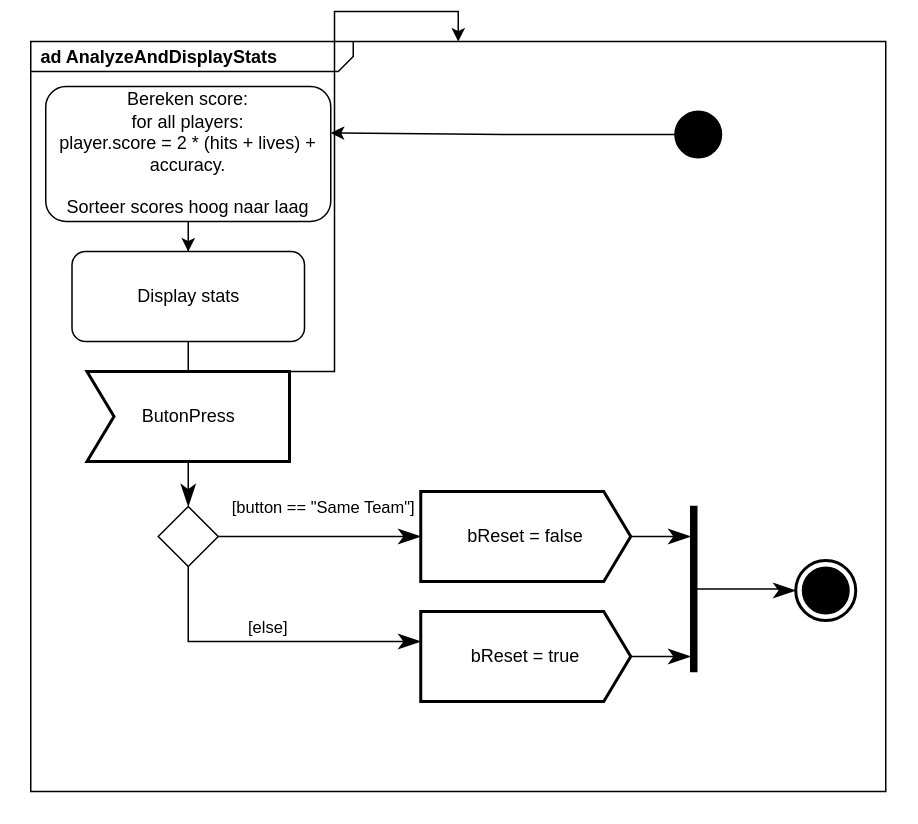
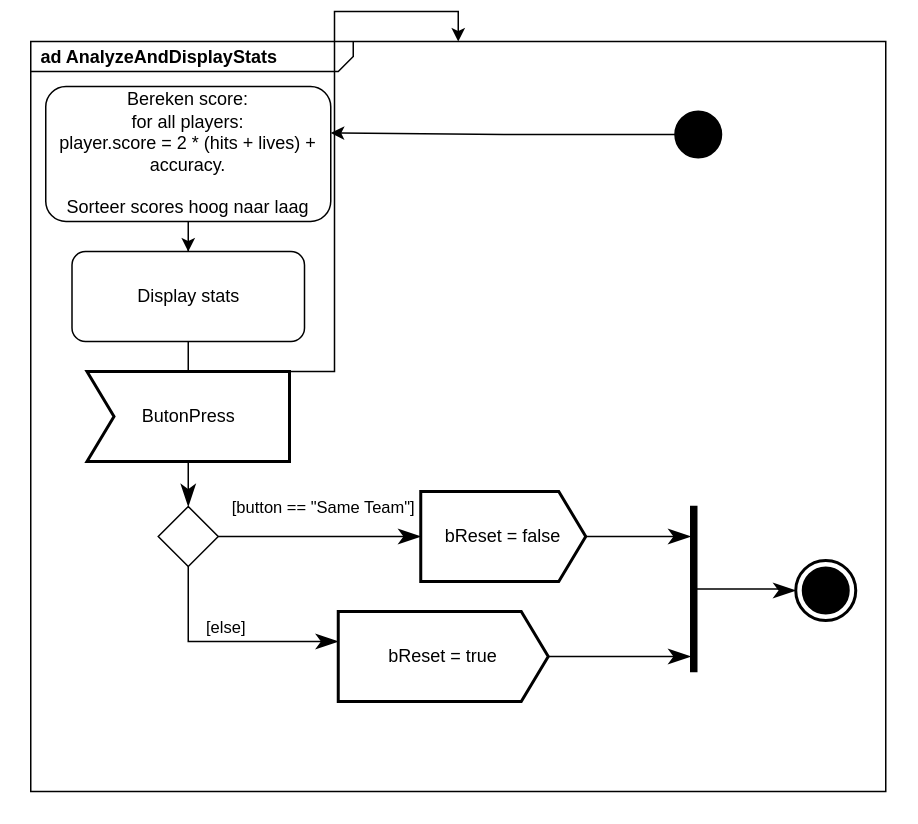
(526, 536) -> (503, 536)
(526, 656) -> (443, 656)
